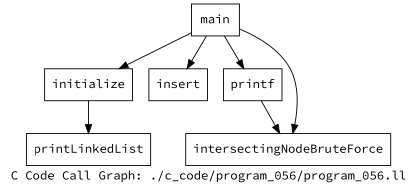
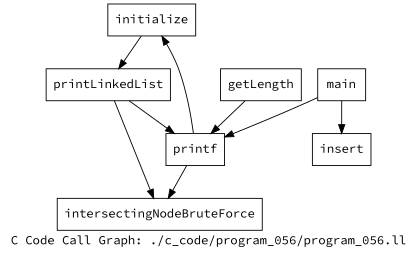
(159, 49) -> (184, 87)
(288, 65) -> (132, 145)
none -> (261, 85)
none -> (148, 115)
